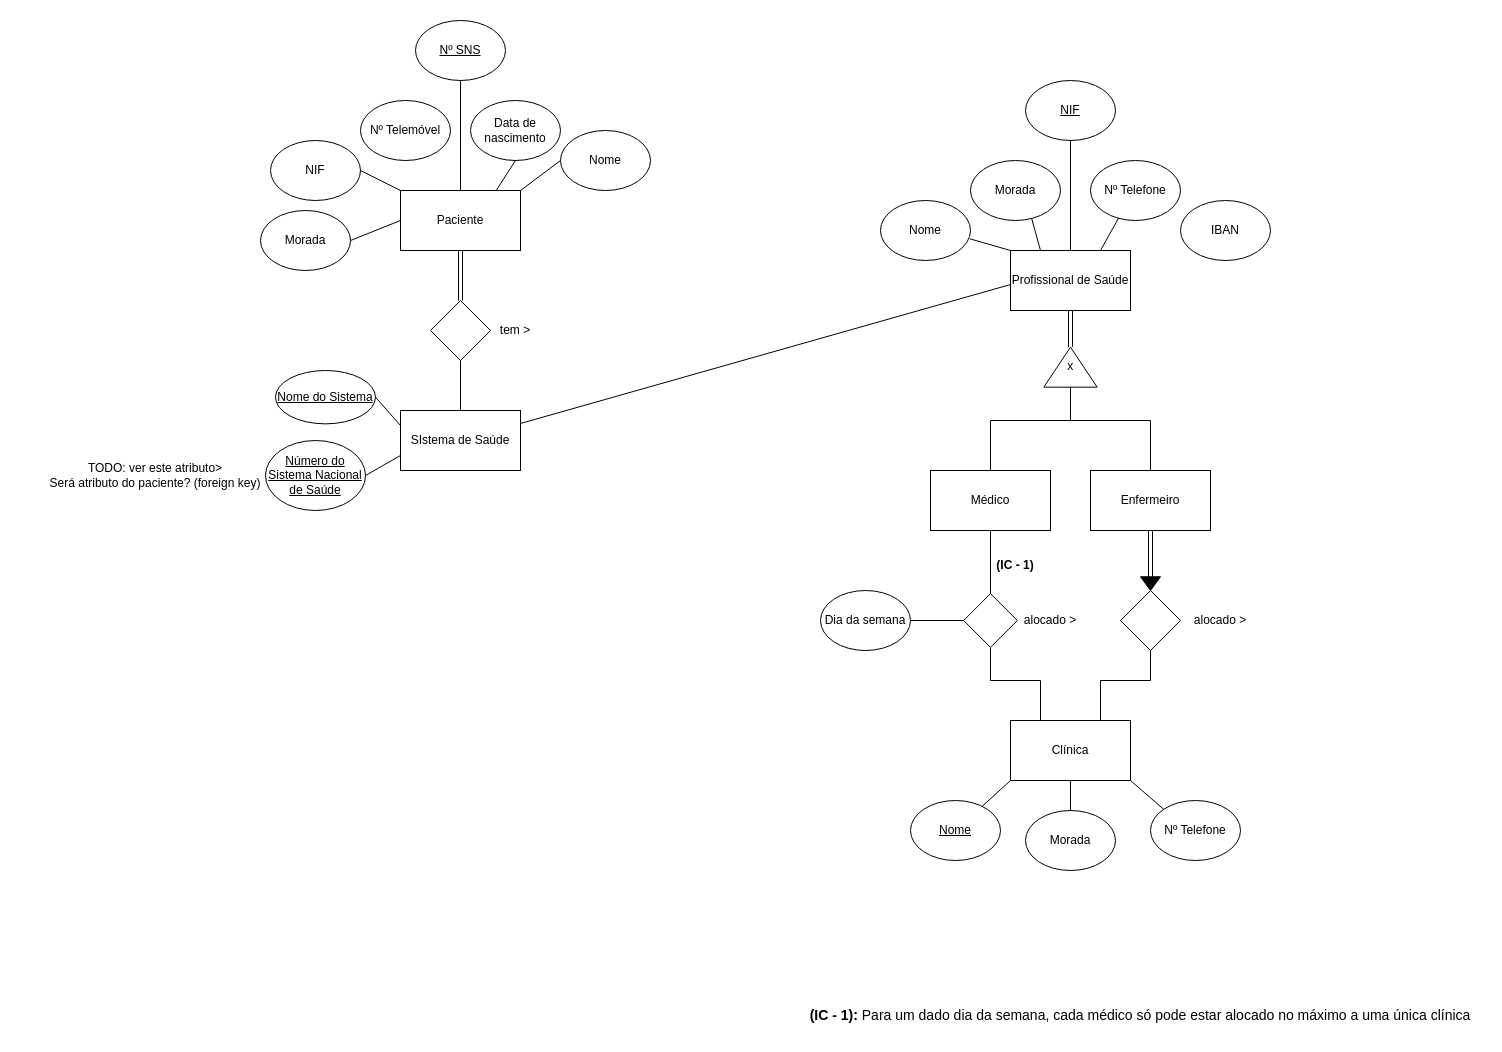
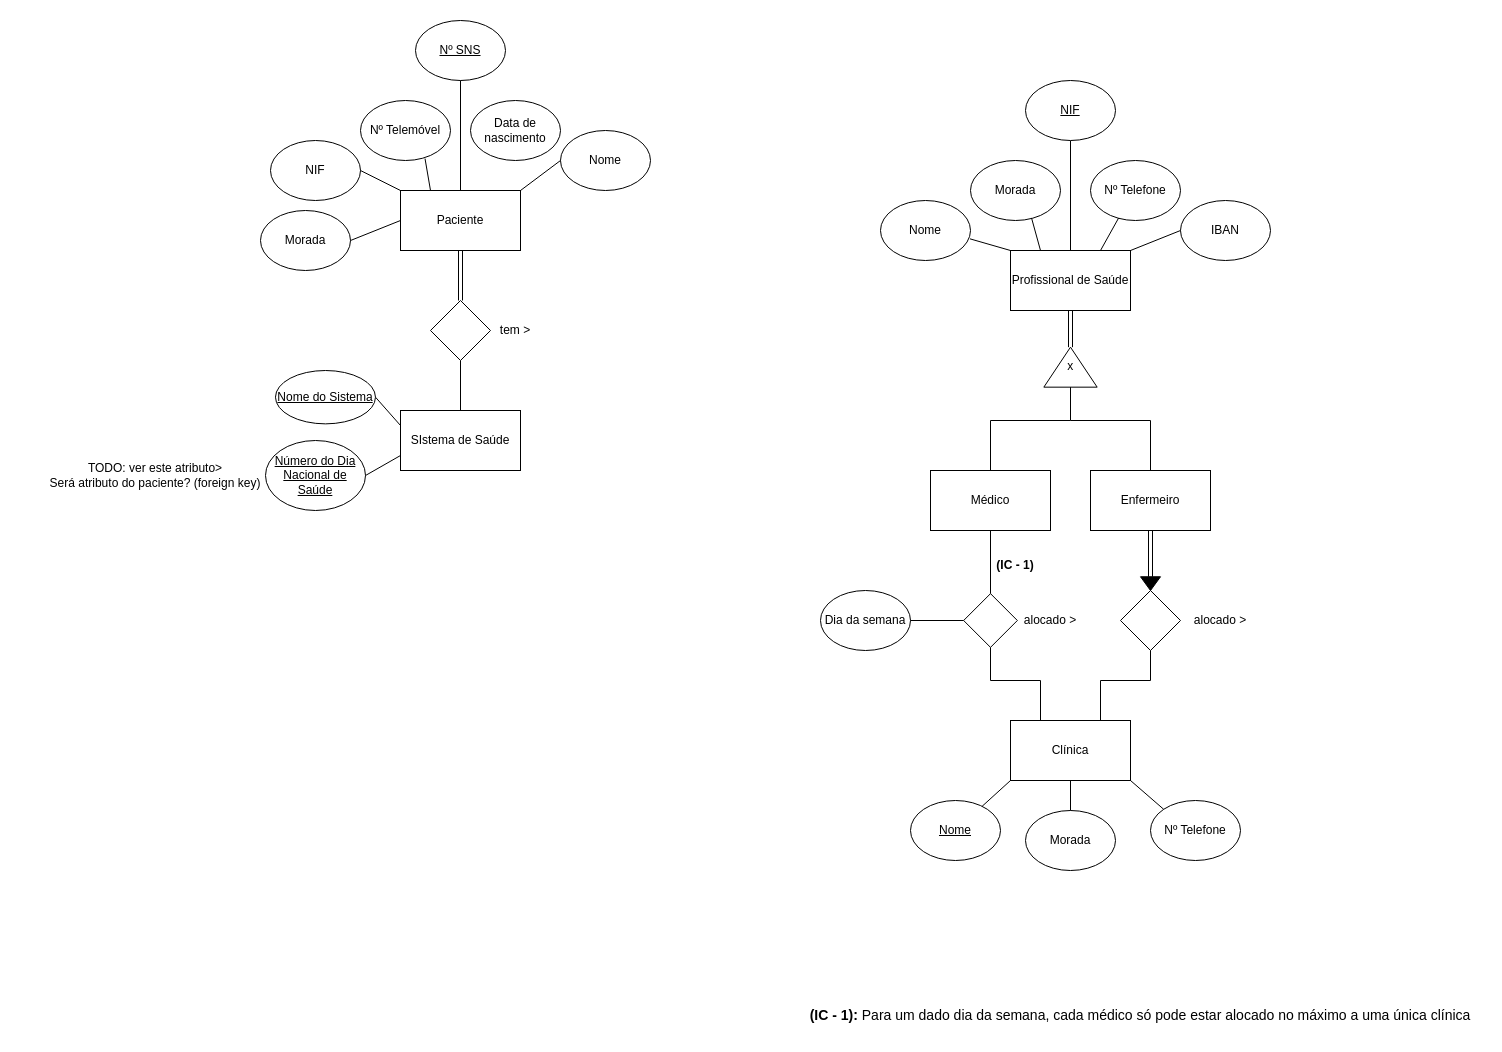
none -> (428, 175)
(506, 176) -> none
(766, 354) -> (1155, 241)
(316, 476) -> (316, 476)
